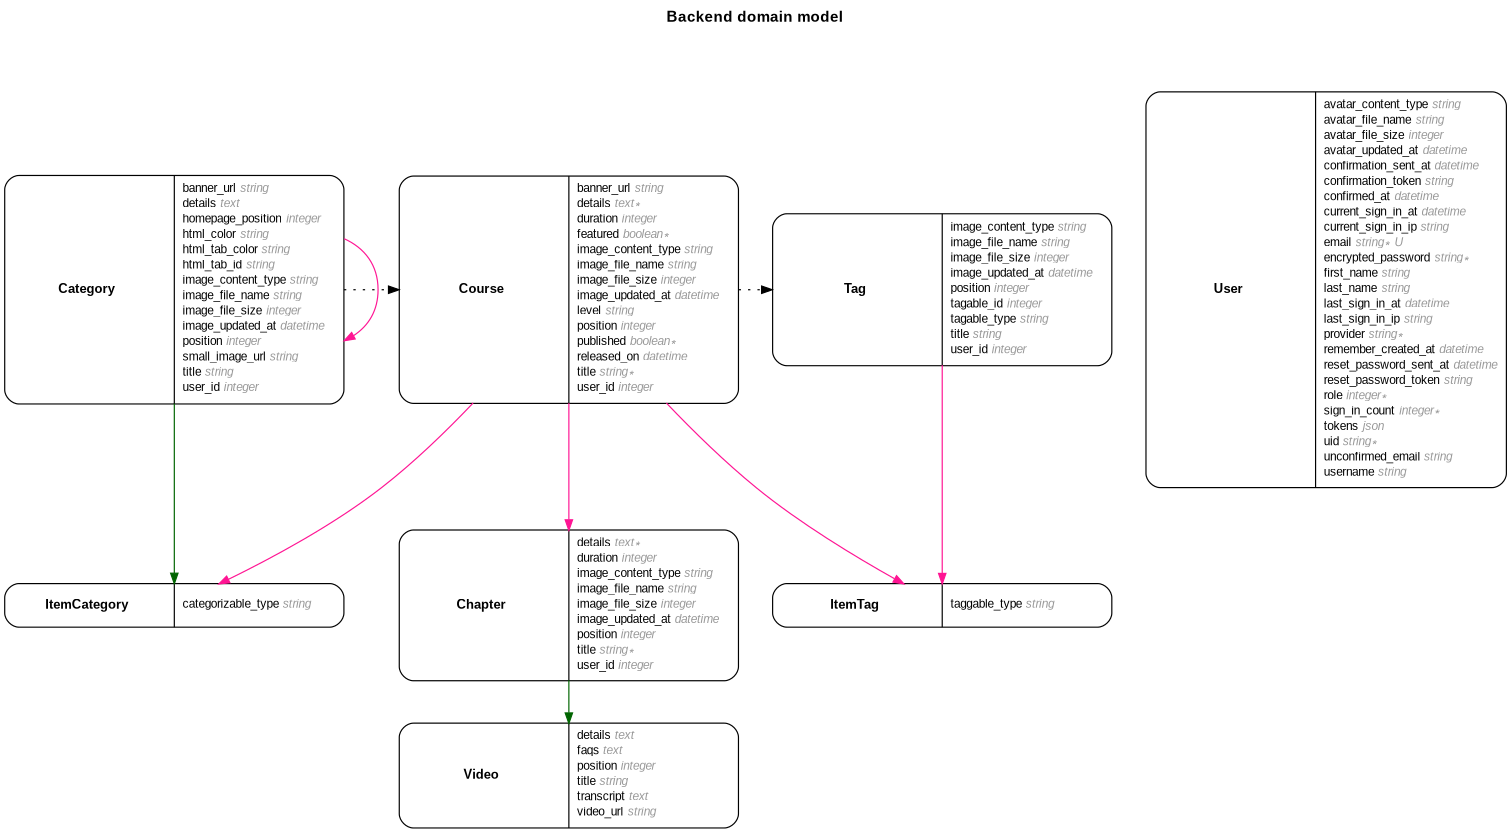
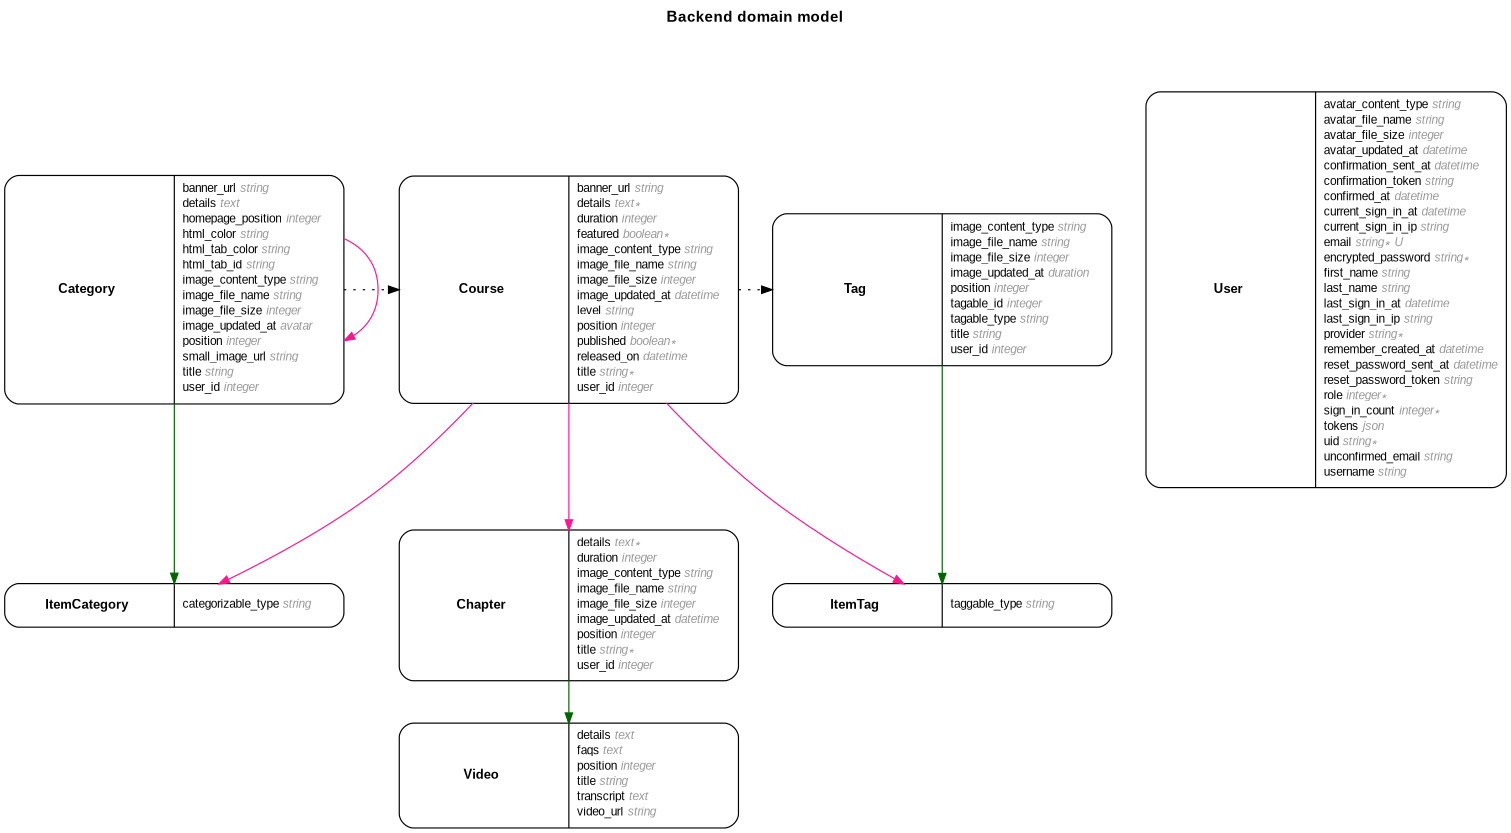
(1071, 273) -> (1069, 273)
(303, 326) -> (297, 326)
(942, 469) -> (942, 469)
